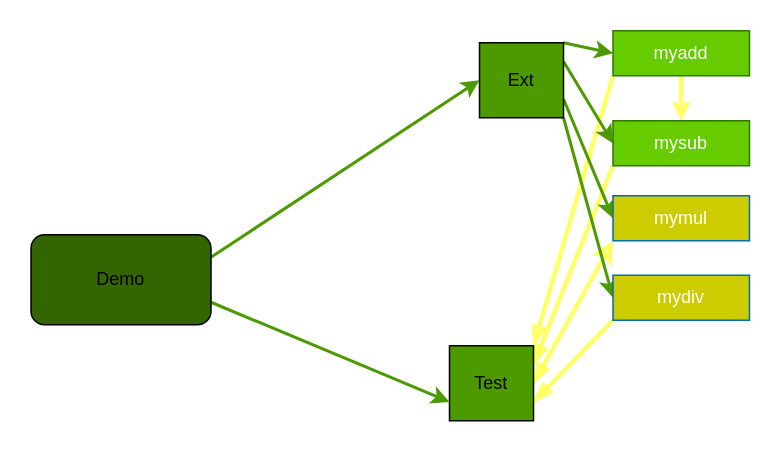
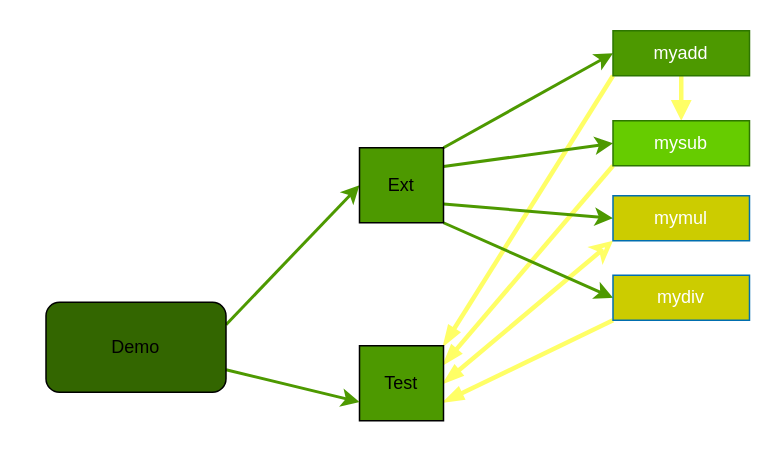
(681, 53) -> (681, 53)
(521, 80) -> (401, 185)
(681, 102) -> (681, 100)
(121, 280) -> (136, 347)
(491, 383) -> (401, 383)
